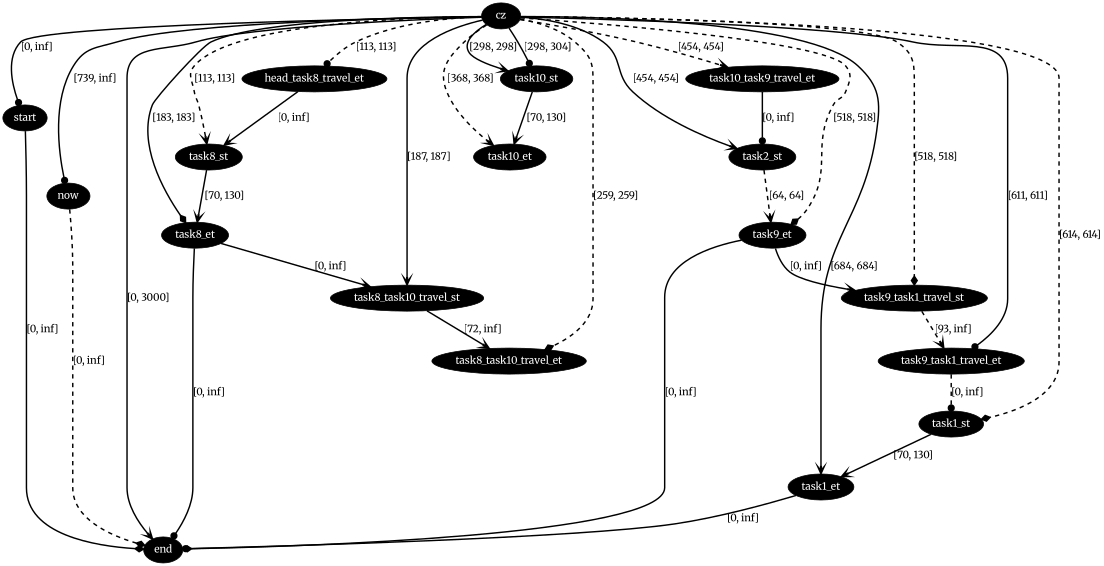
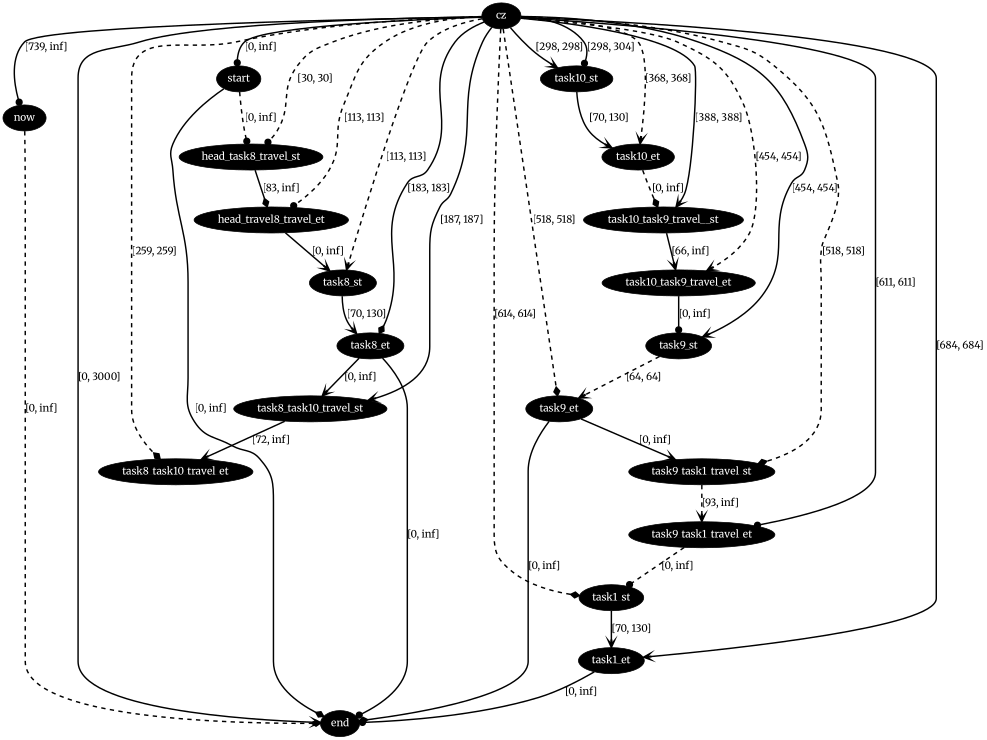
(314, 79) -> (271, 220)
none -> (251, 157)
(762, 157) -> (679, 346)
none -> (663, 220)
